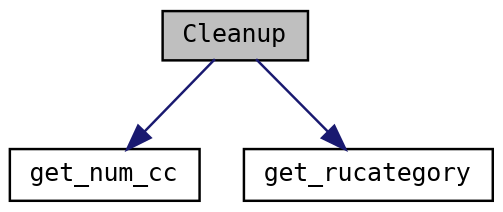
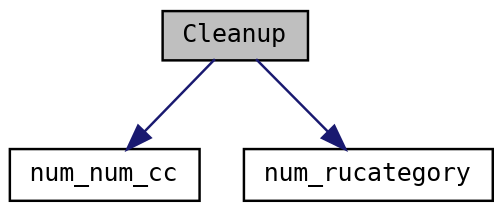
(105, 175) -> (105, 175)
(368, 175) -> (368, 175)
